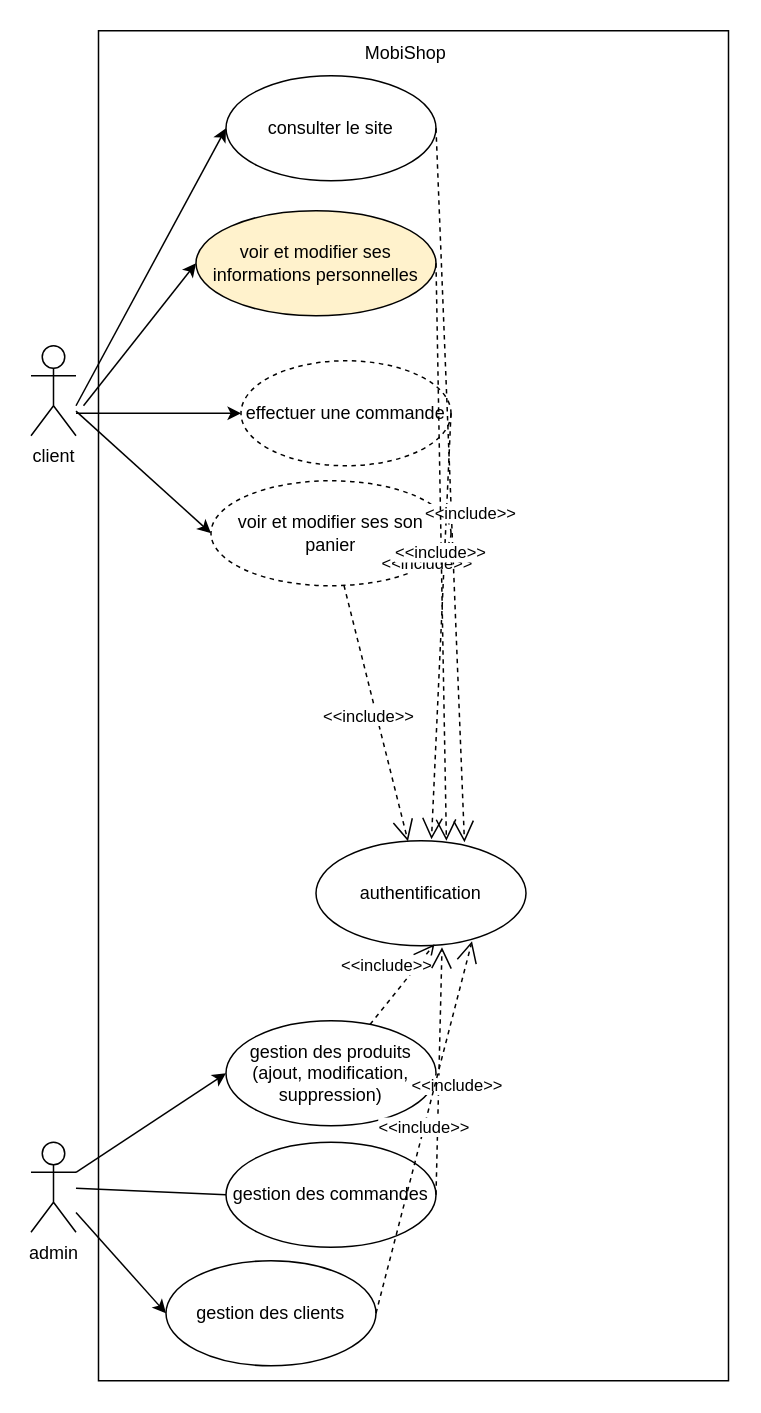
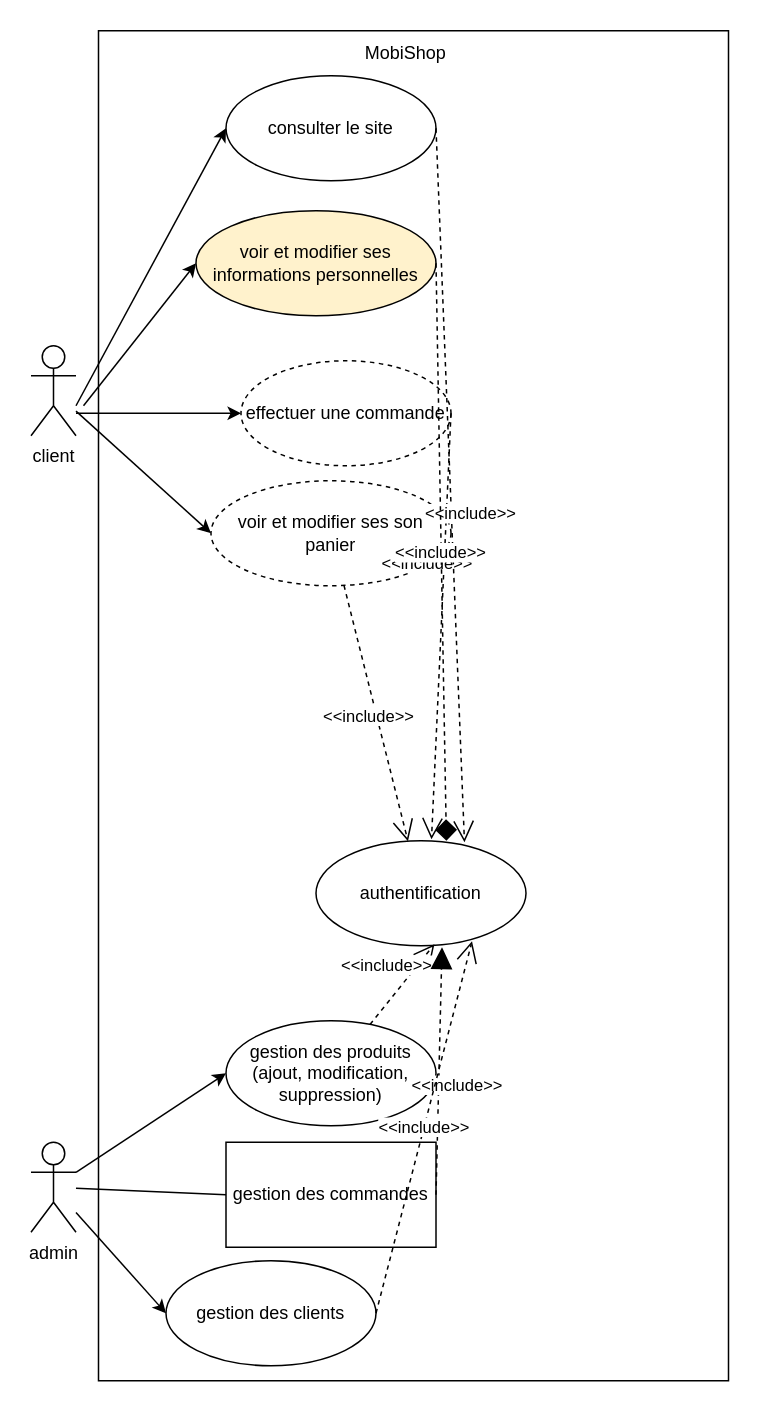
(446, 827) -> (446, 819)
(441, 961) -> (441, 969)
(331, 1195) -> (331, 1195)
